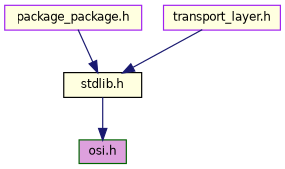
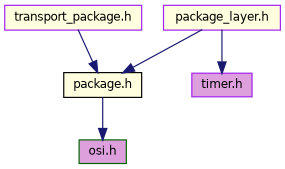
(73, 18) -> (73, 18)
(222, 18) -> (222, 18)
(103, 85) -> (103, 85)
none -> (222, 85)
